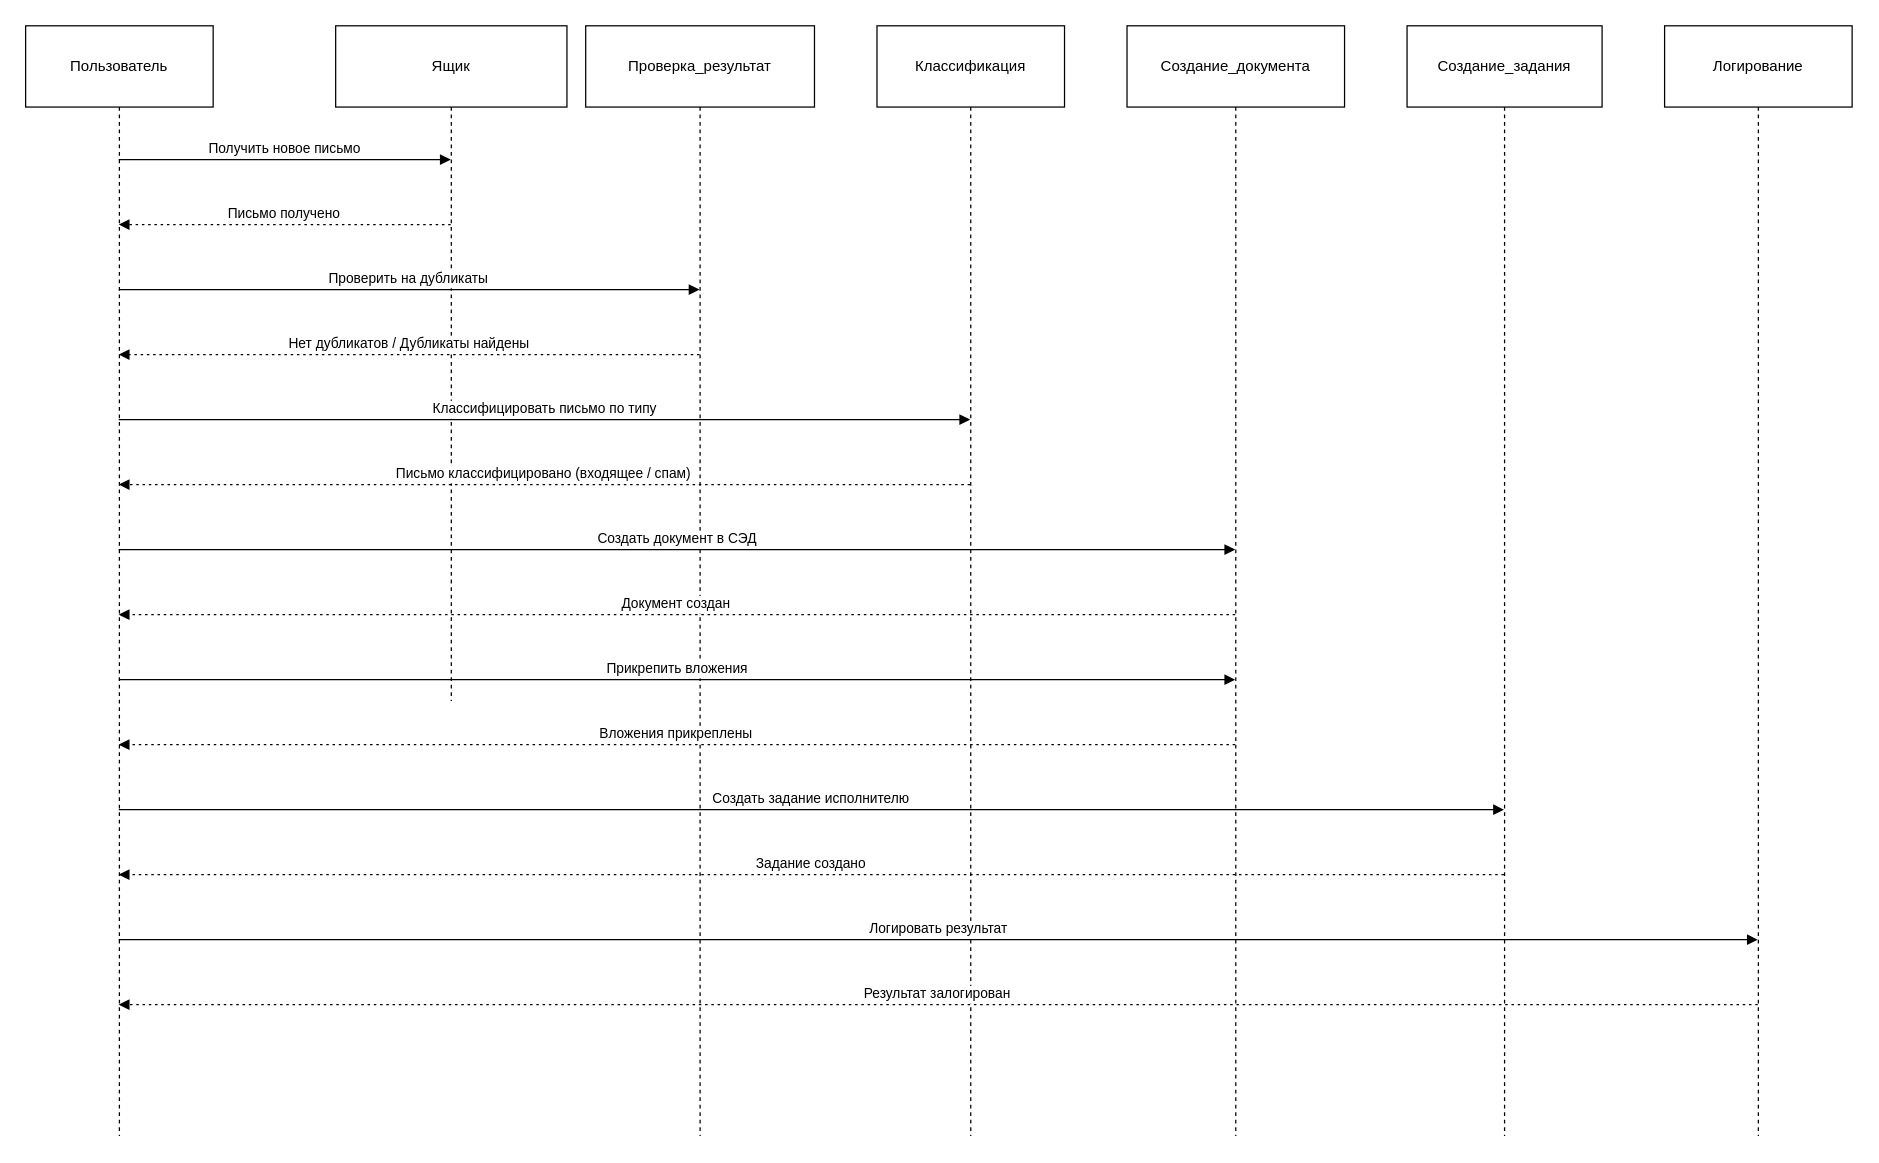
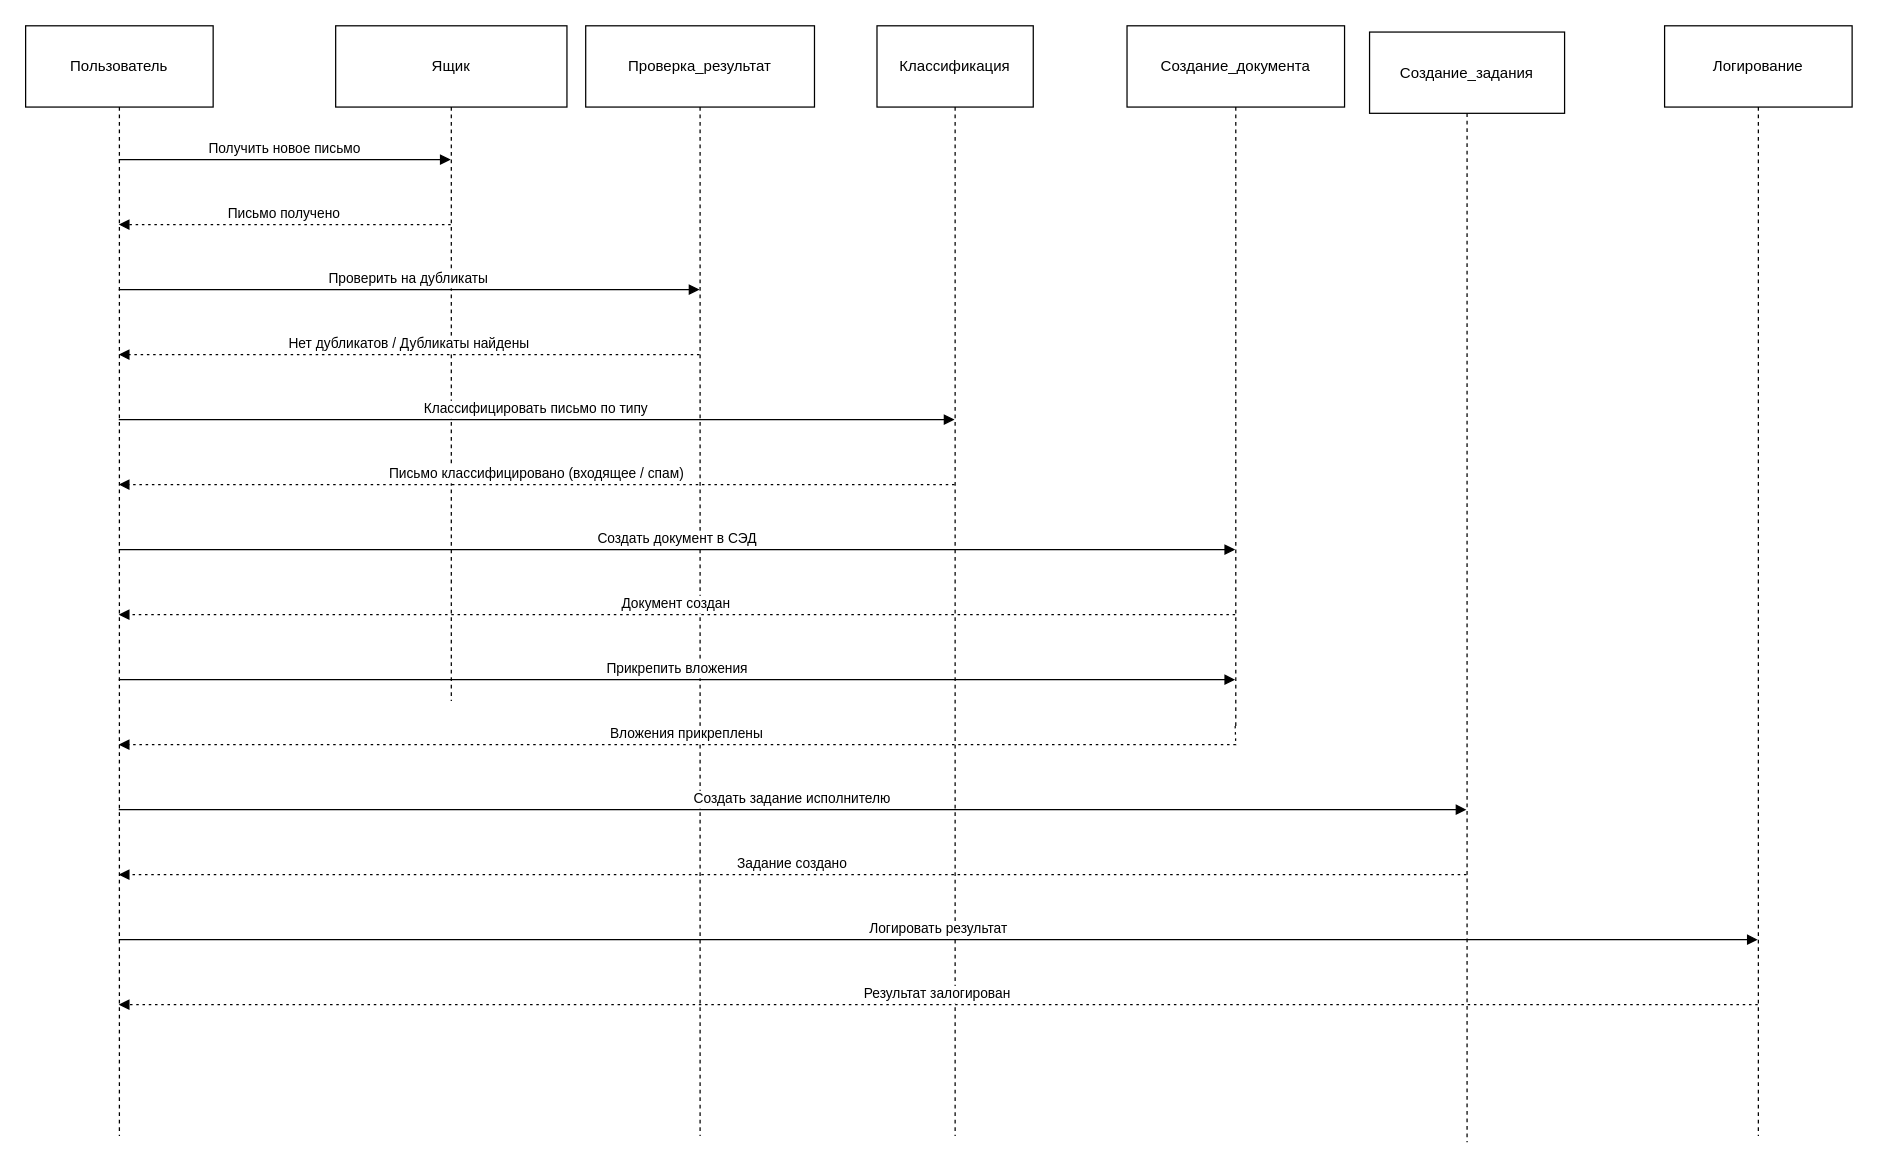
(971, 581) -> (955, 581)
(1236, 581) -> (1236, 376)
(1504, 581) -> (1467, 587)
